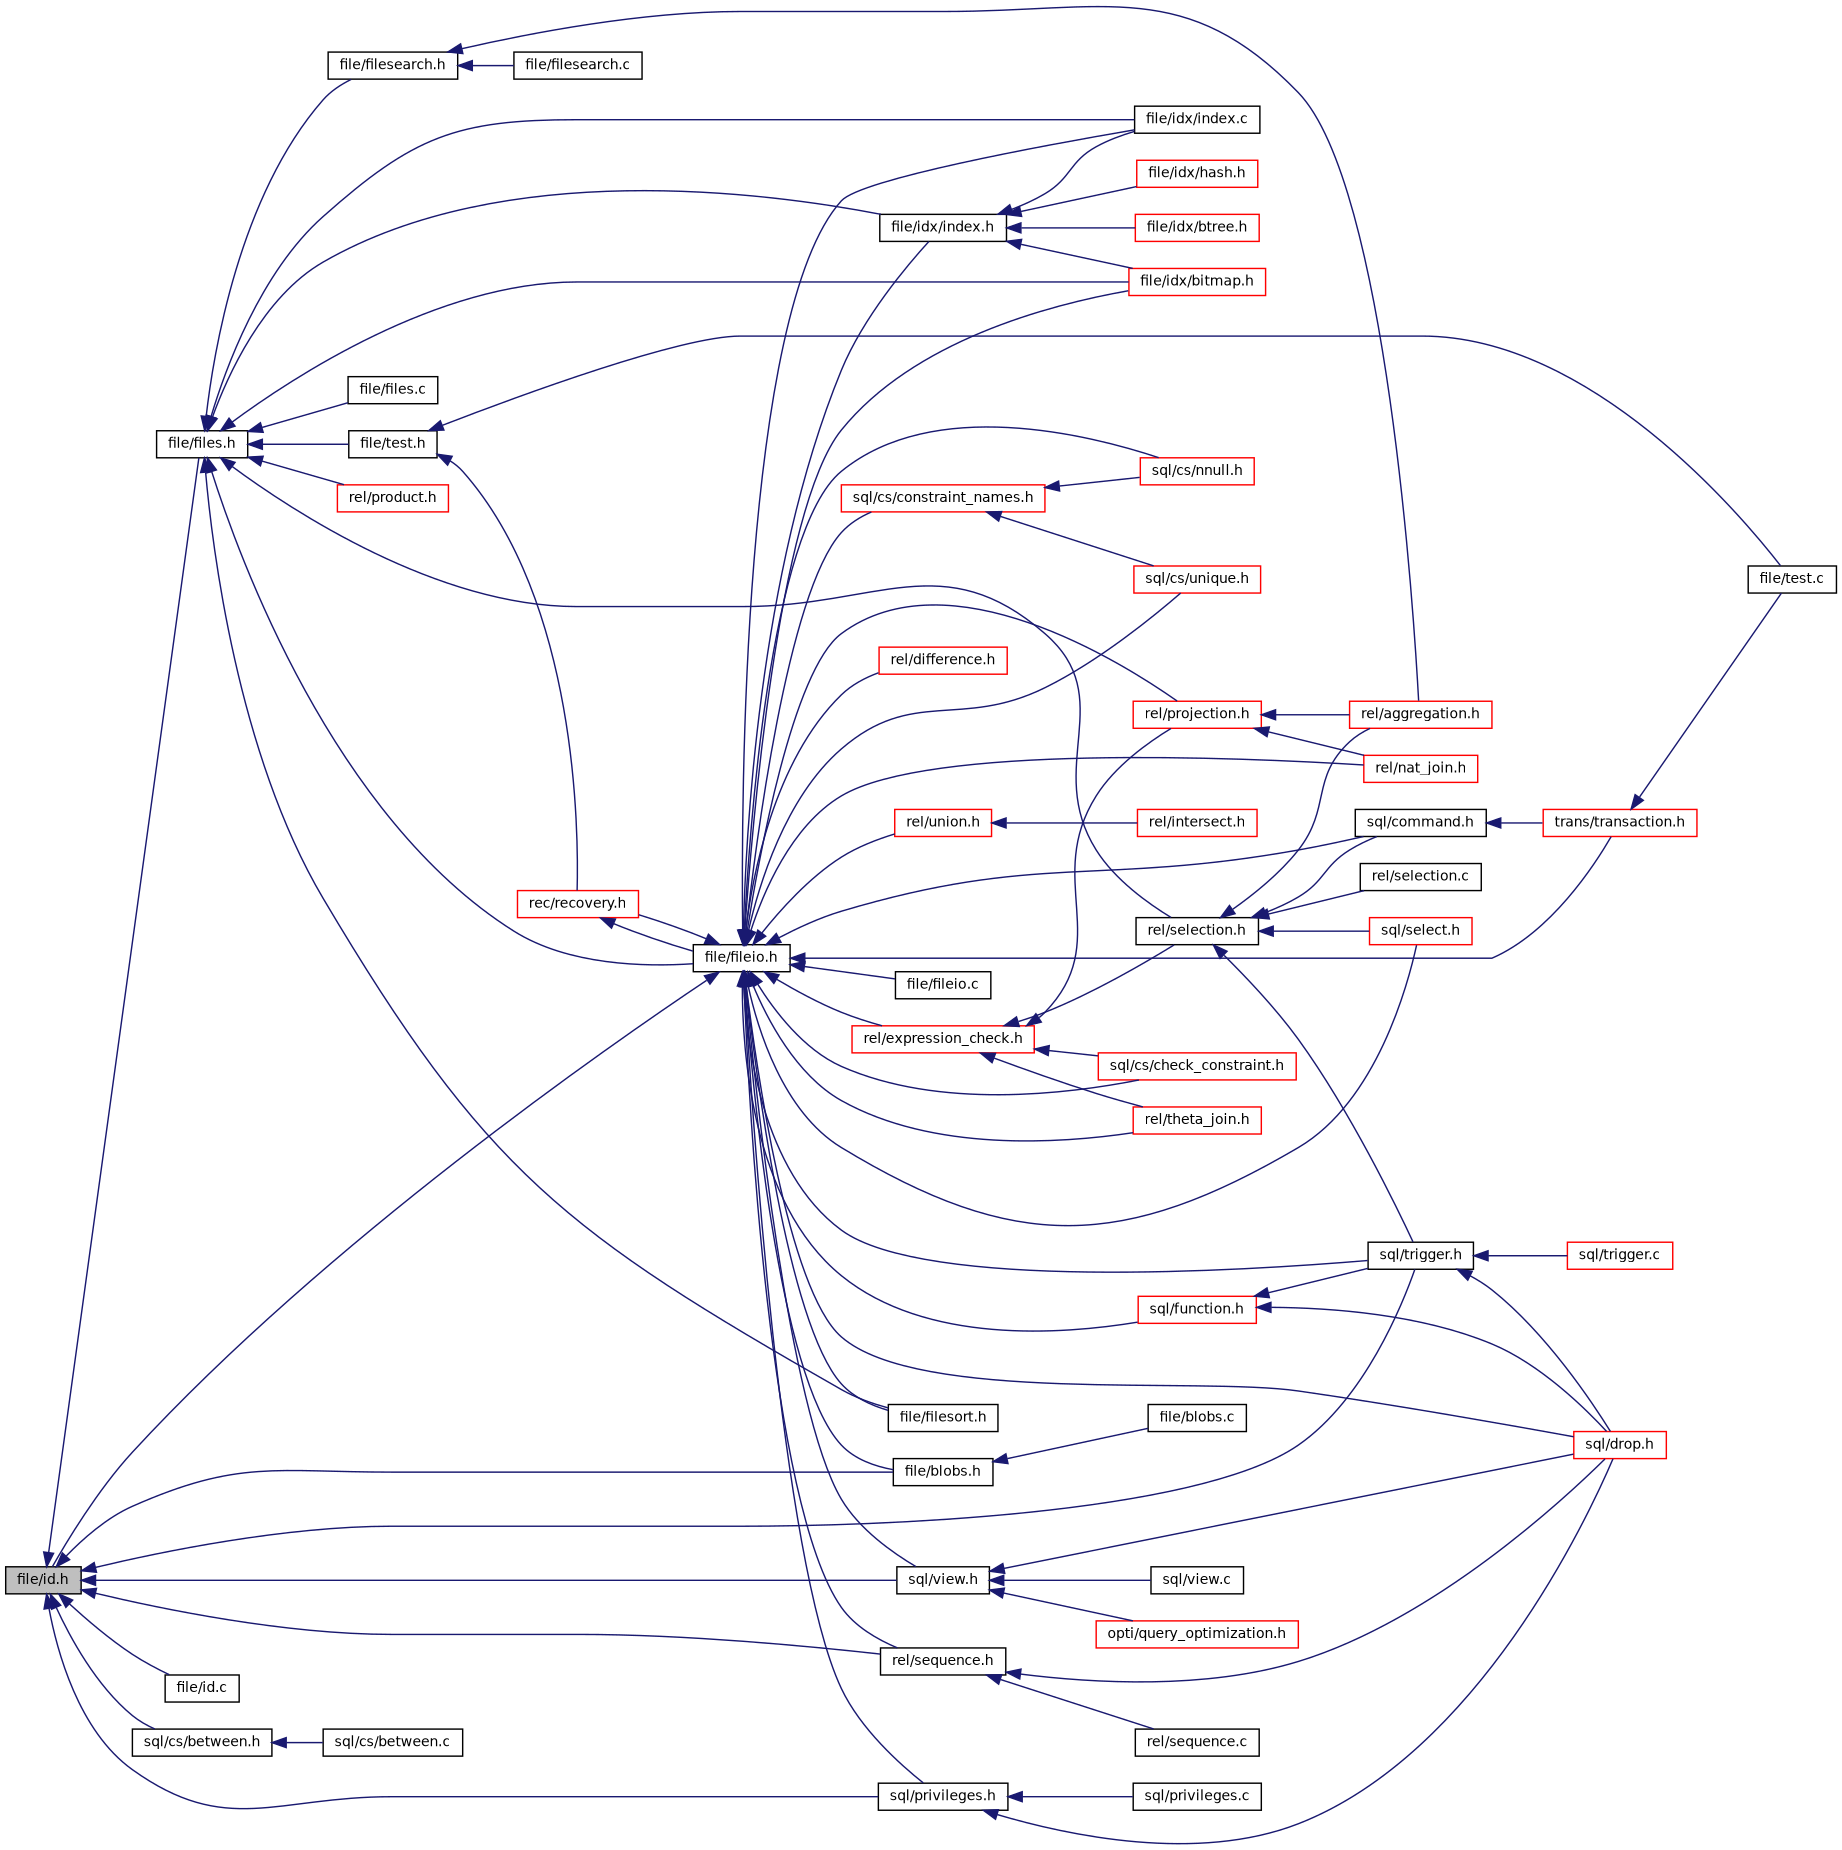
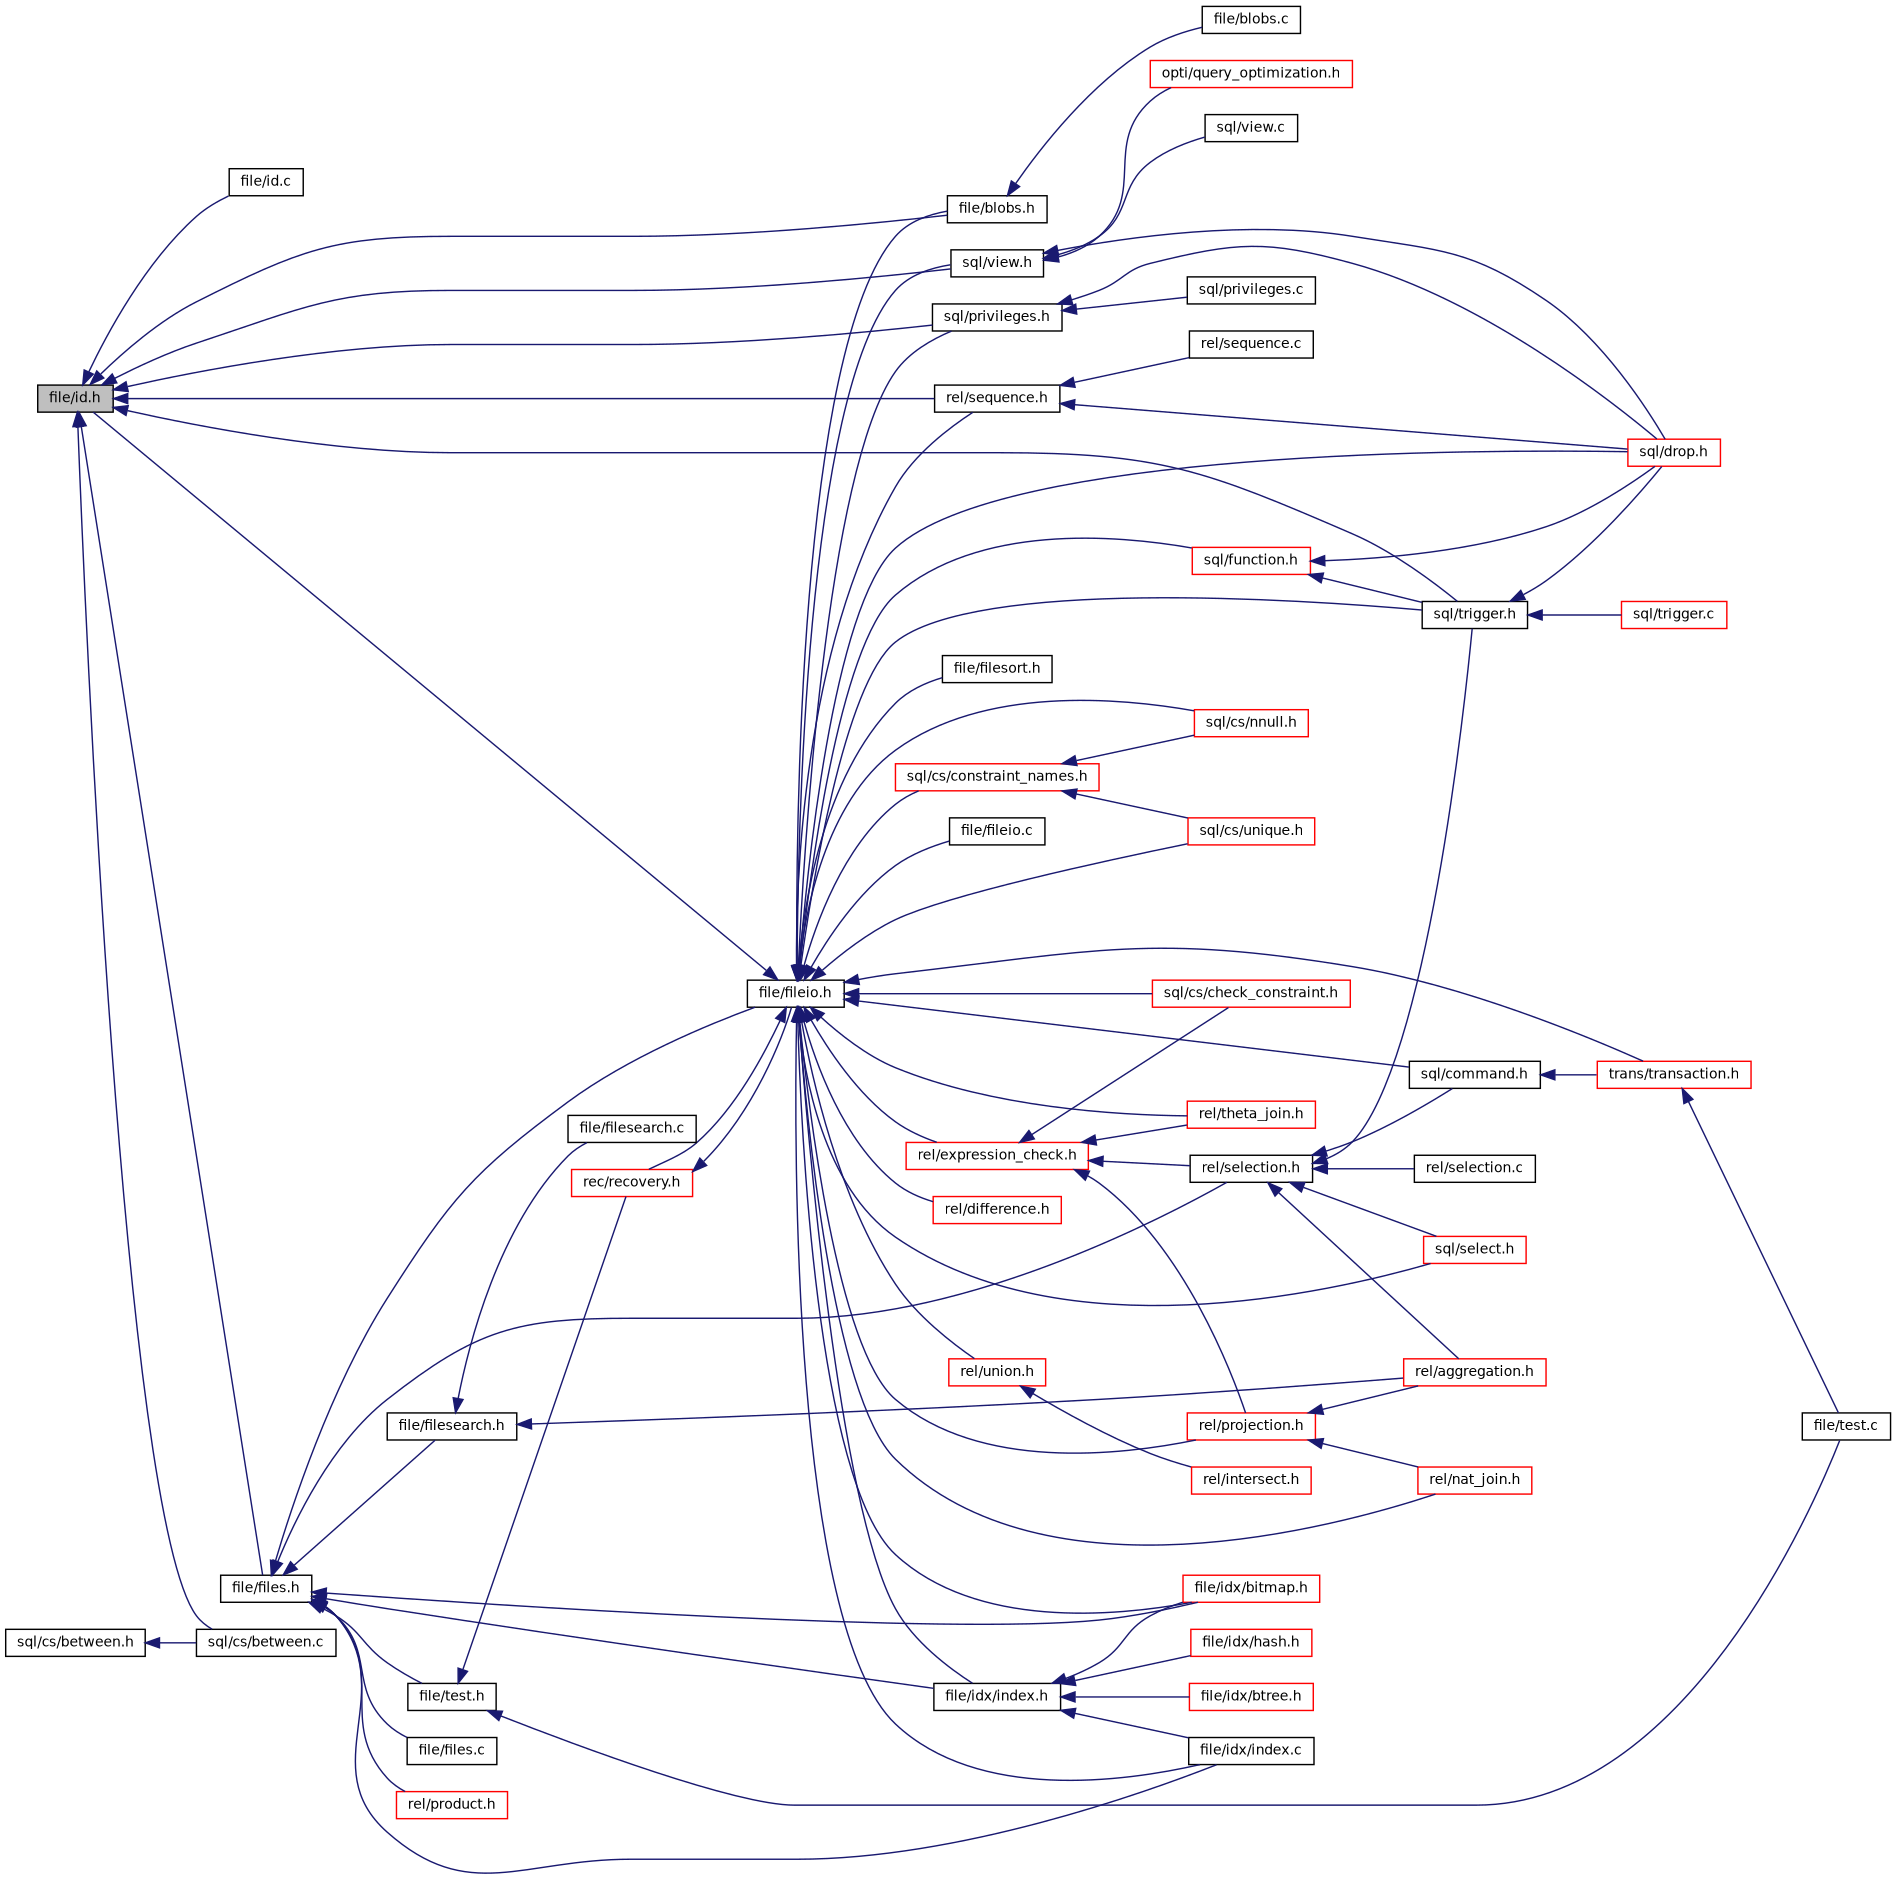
(413, 1038) -> none
(96, 1676) -> (111, 1035)
